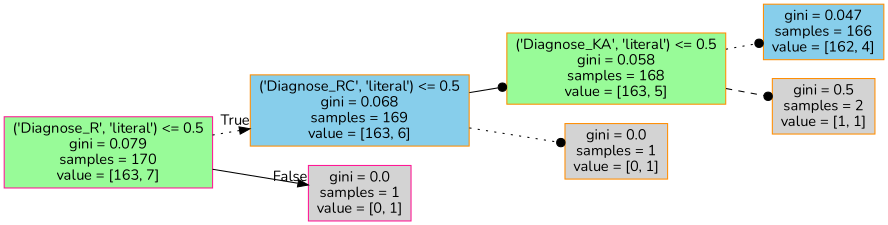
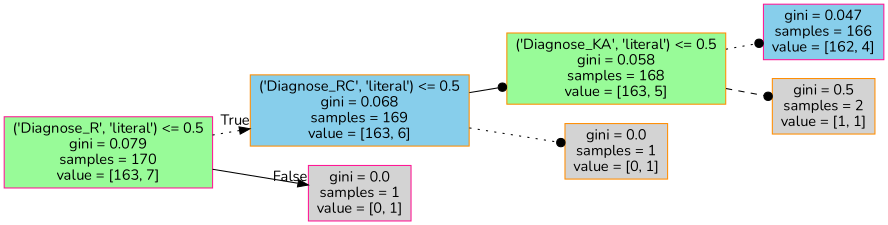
(824, 32) -> (824, 32)
